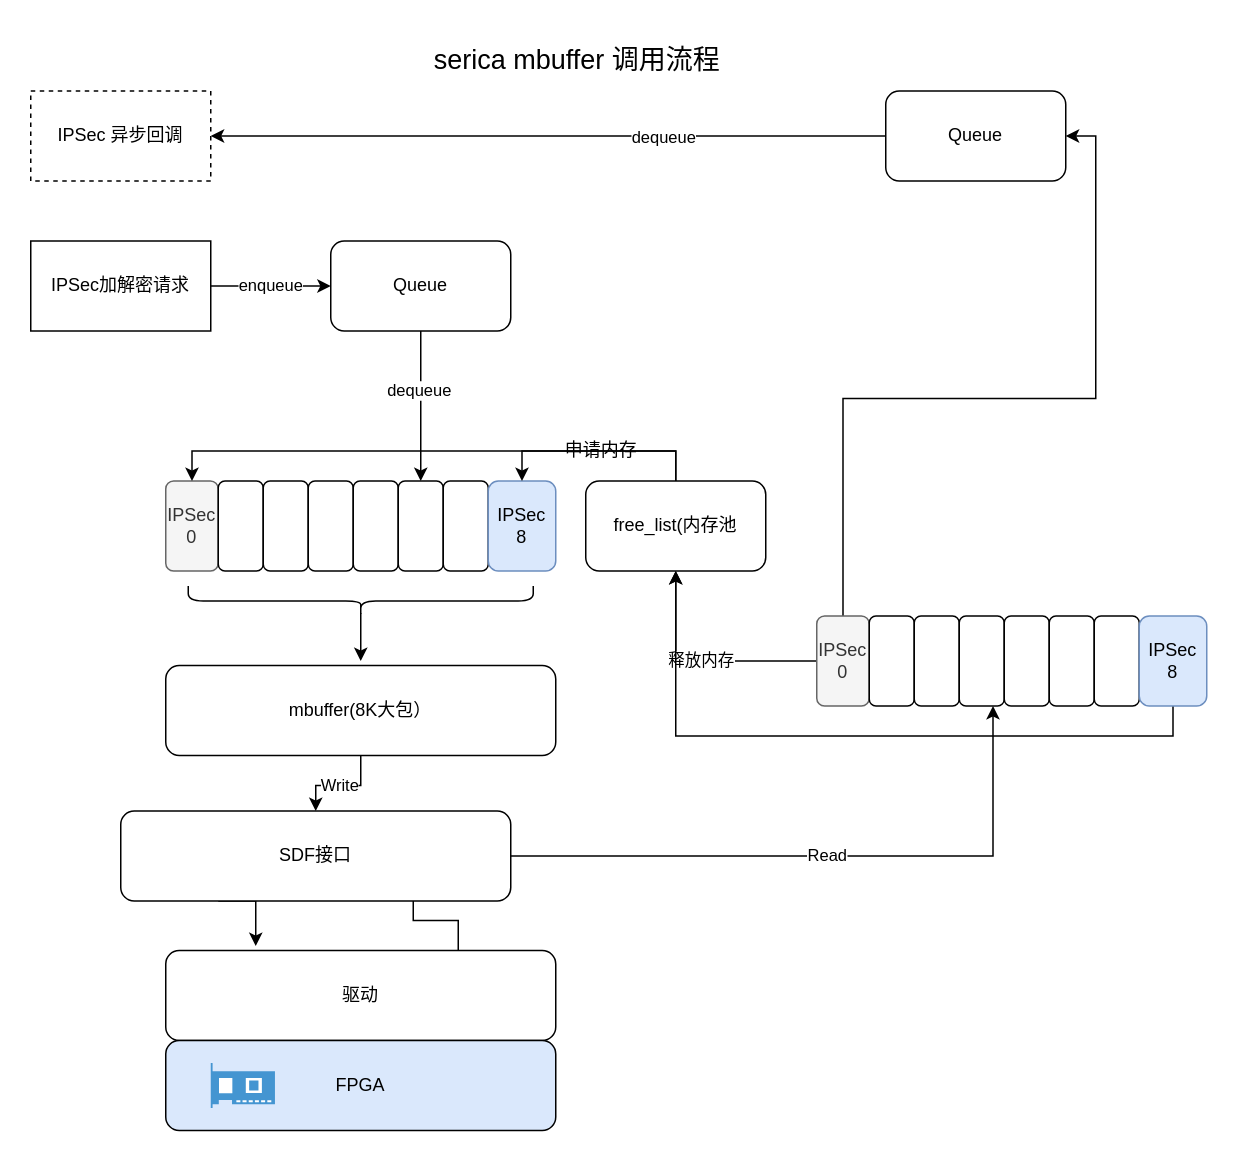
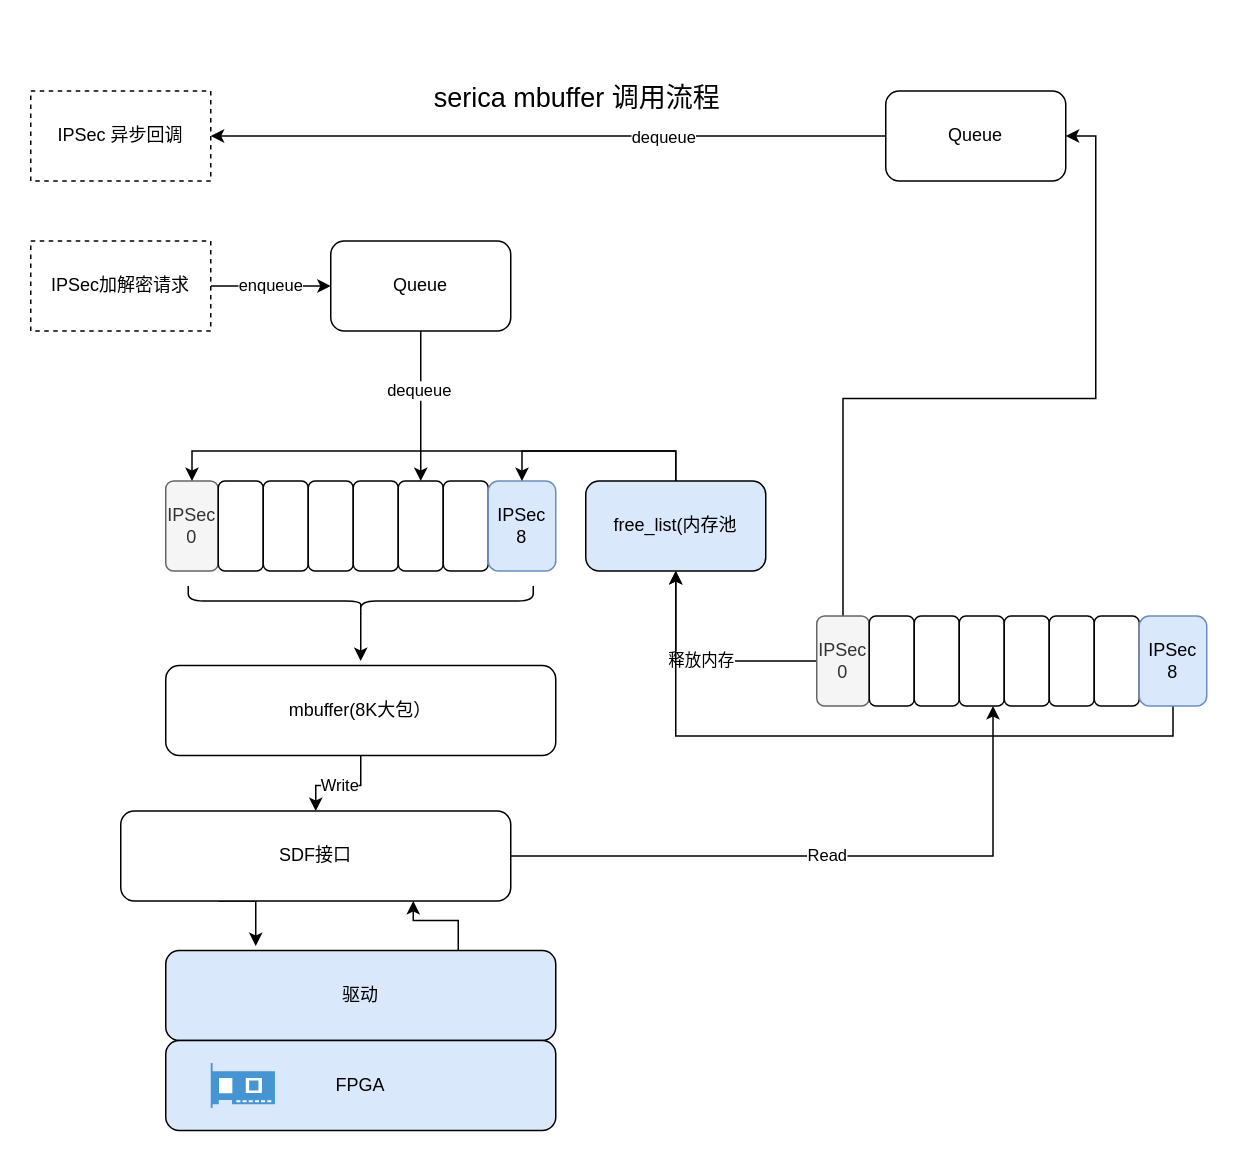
(577, 61) -> (577, 98)
(121, 286) -> (121, 286)
(601, 451) -> none
(676, 526) -> (676, 526)
(413, 907) -> (413, 911)
(361, 995) -> (361, 995)
